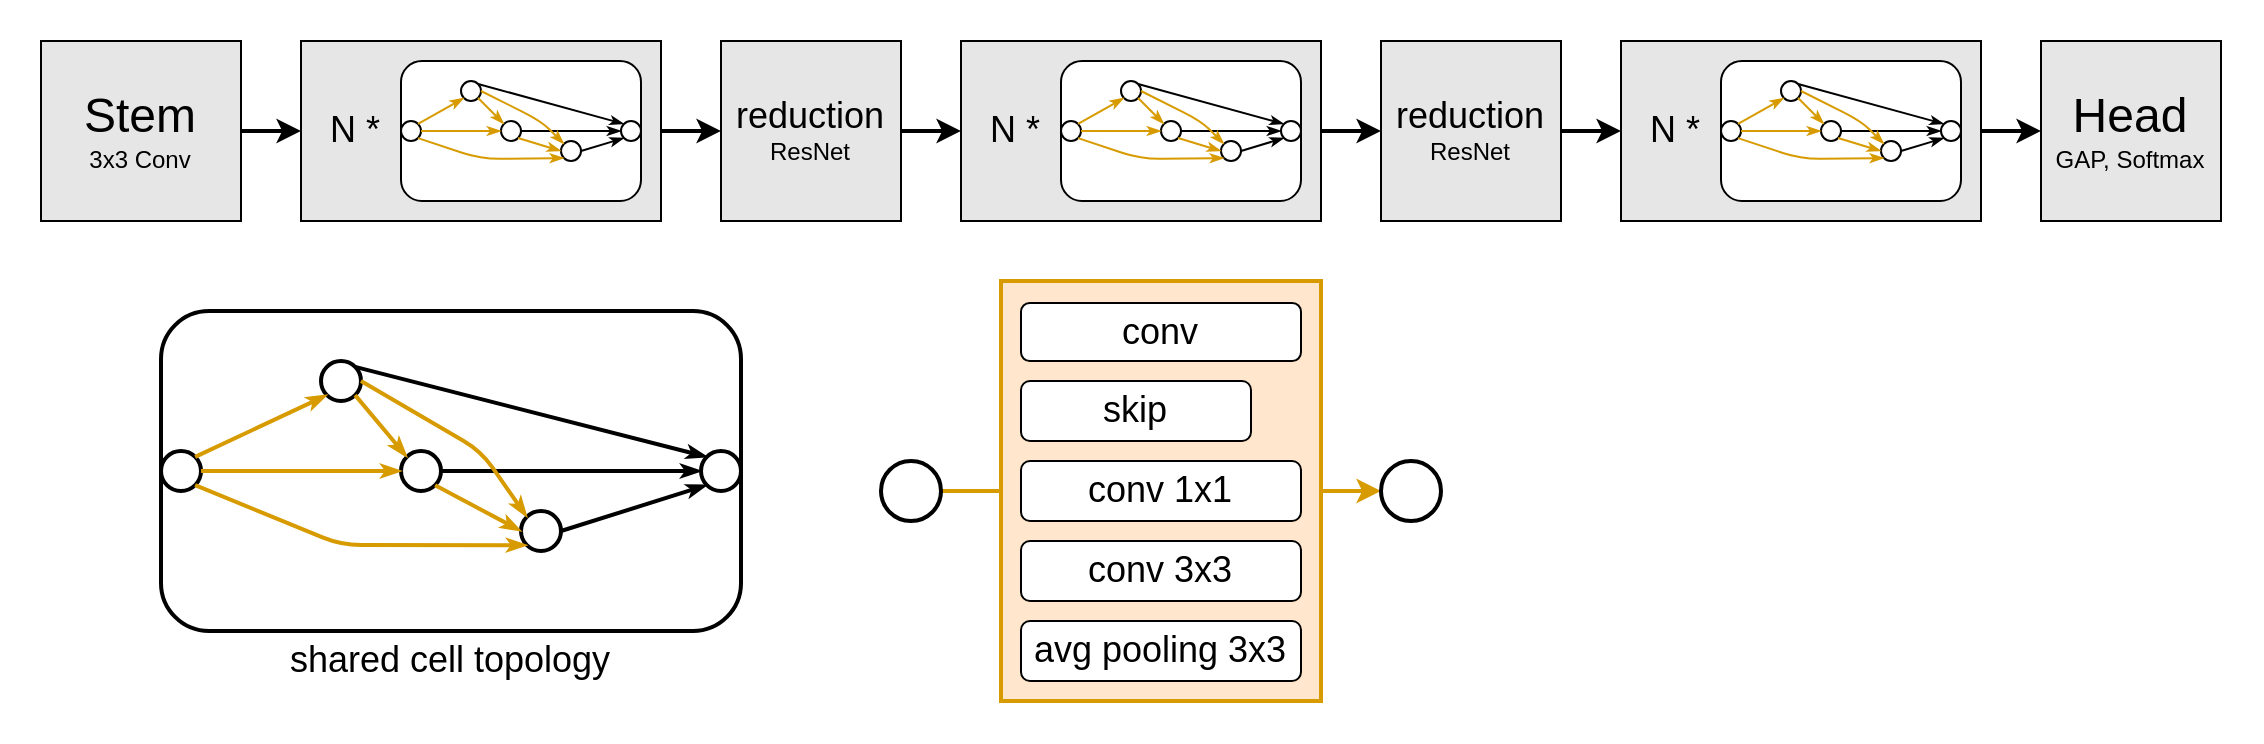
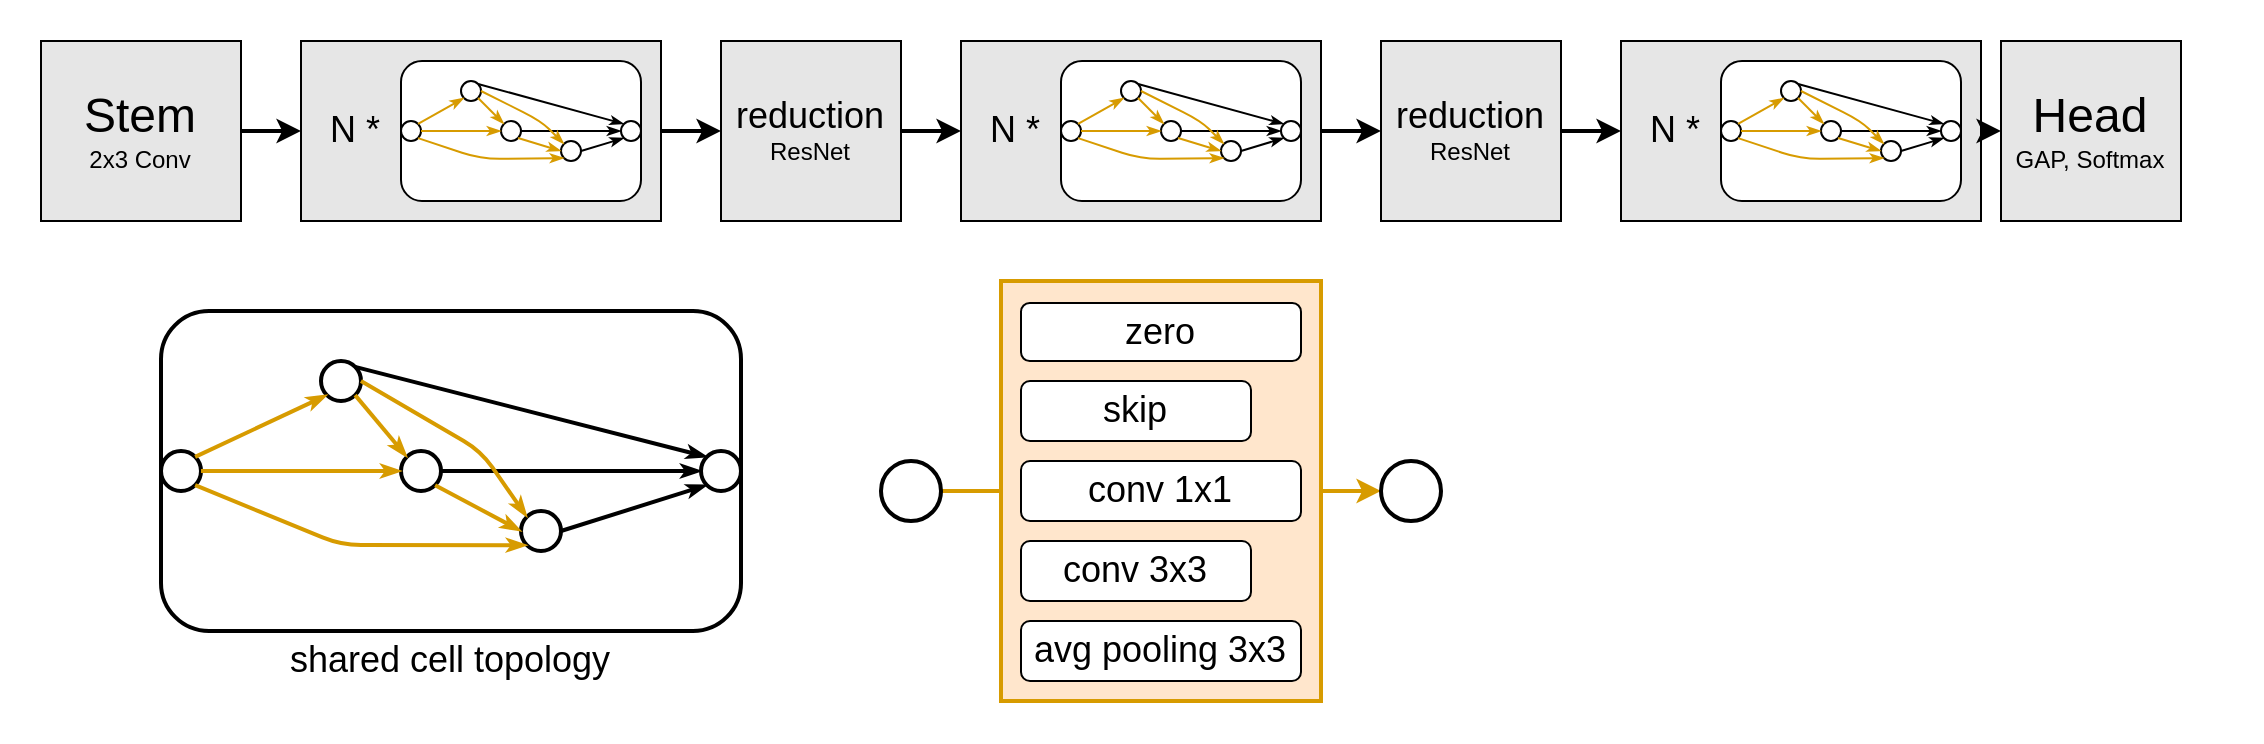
(141, 131) -> (141, 131)
(2131, 131) -> (2091, 131)
(1161, 333) -> (1161, 333)
(1161, 571) -> (1136, 571)
